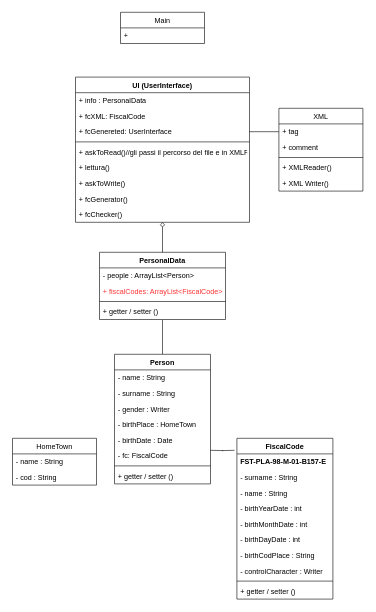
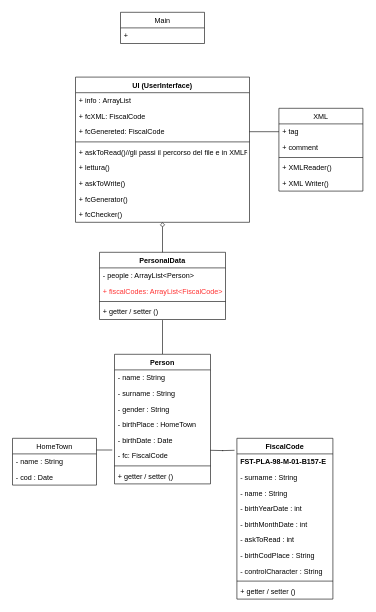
(116, 101) -> (110, 101)
(132, 132) -> (124, 132)
(147, 409) -> (147, 409)
none -> (105, 450)
(39, 478) -> (36, 478)
(275, 540) -> (270, 540)
(289, 571) -> (289, 571)
